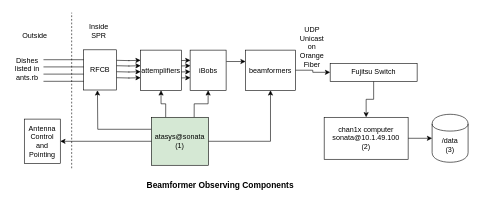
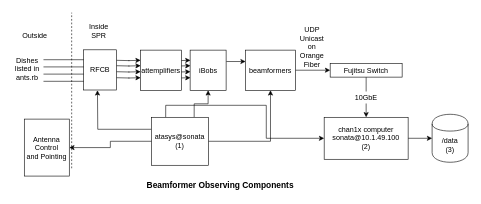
(374, 72) -> (366, 70)
none -> (366, 98)
(161, 103) -> (265, 105)
(42, 141) -> (47, 148)
(180, 141) -> (180, 141)
